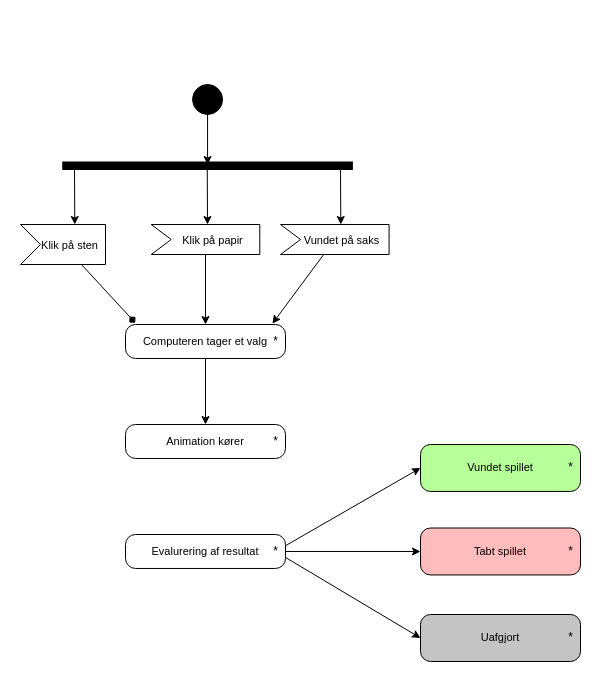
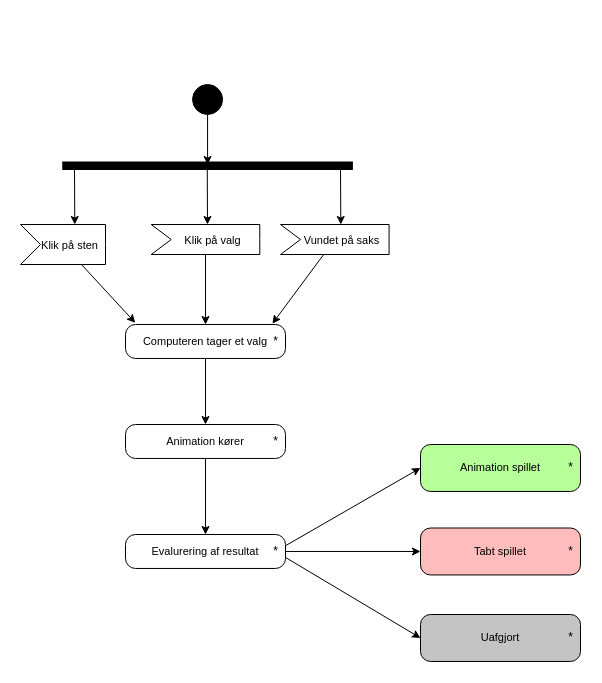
(213, 240) -> (213, 240)
(129, 316) -> (130, 317)
(501, 468) -> (501, 468)
none -> (206, 493)
